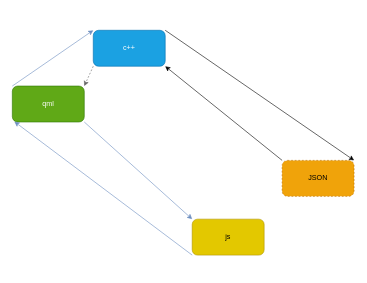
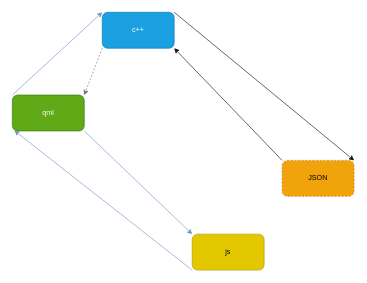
(129, 48) -> (138, 30)
(48, 104) -> (48, 113)
(228, 237) -> (228, 252)
